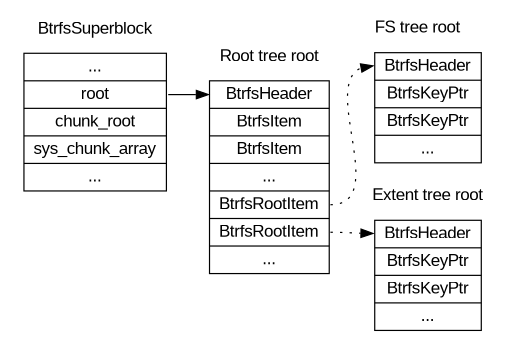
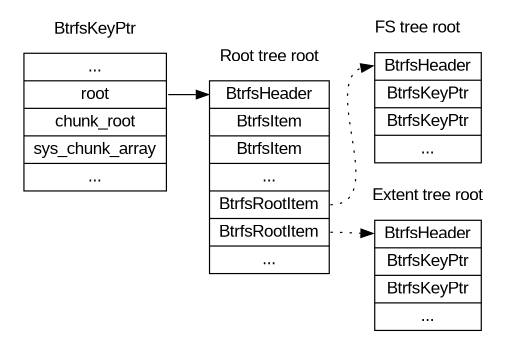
(95, 29) -> (95, 29)
